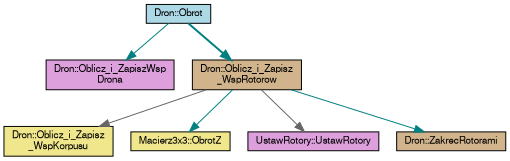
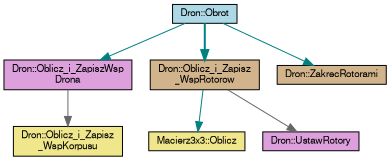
(157, 106) -> (68, 103)
(353, 109) -> (264, 42)
(180, 141) -> (197, 141)
(313, 141) -> (311, 141)
